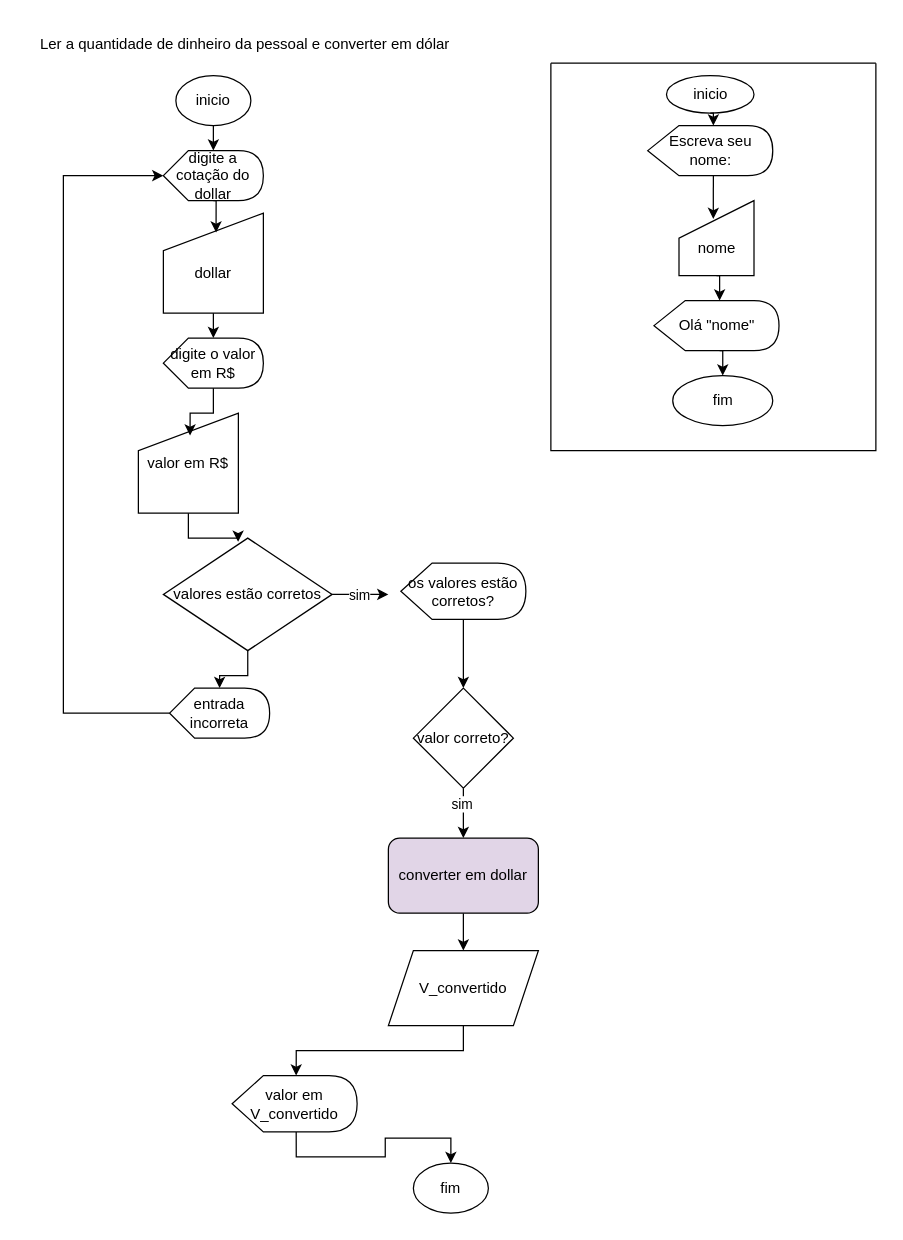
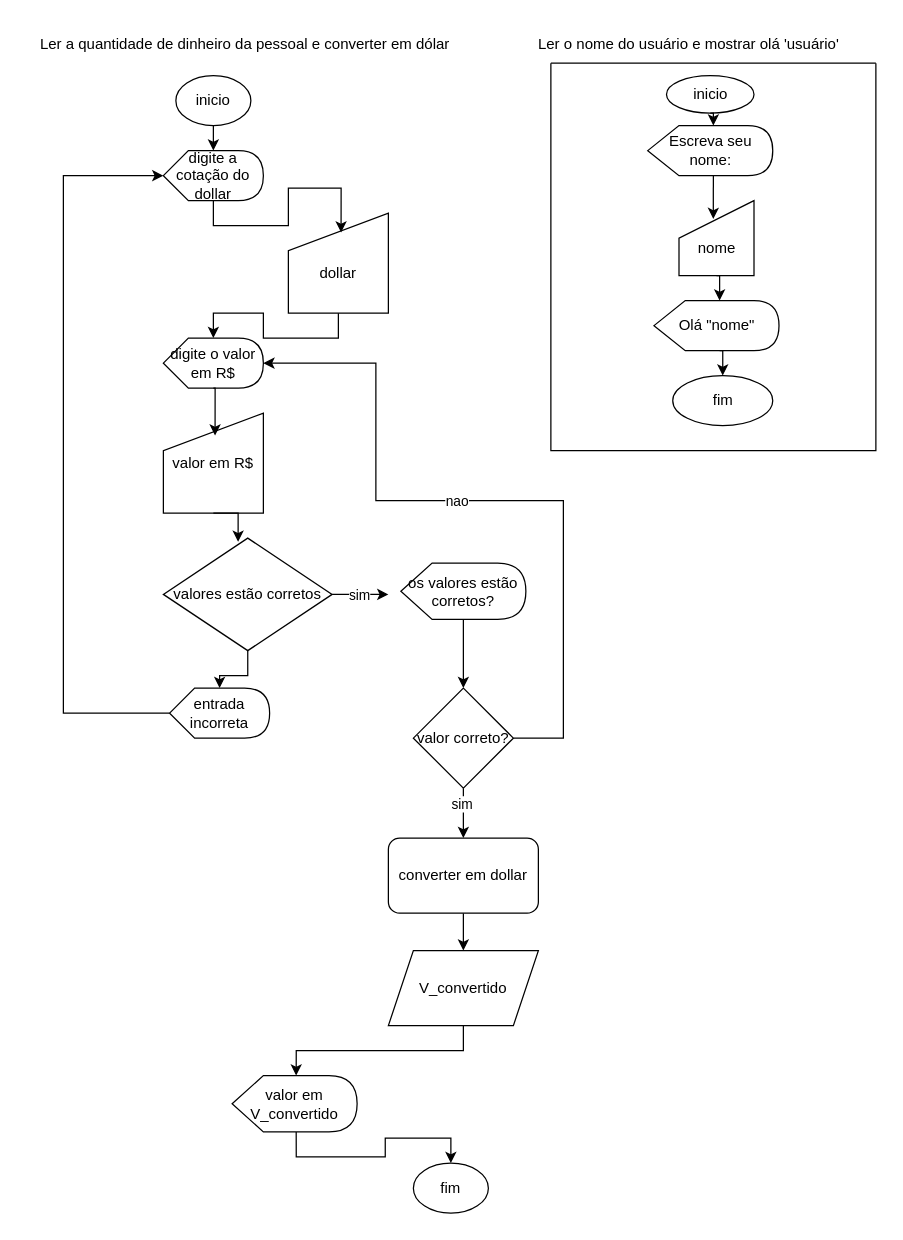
none -> (688, 44)
(213, 263) -> (338, 263)
(188, 463) -> (213, 463)
none -> (493, 501)
(463, 876) -> (463, 876)
